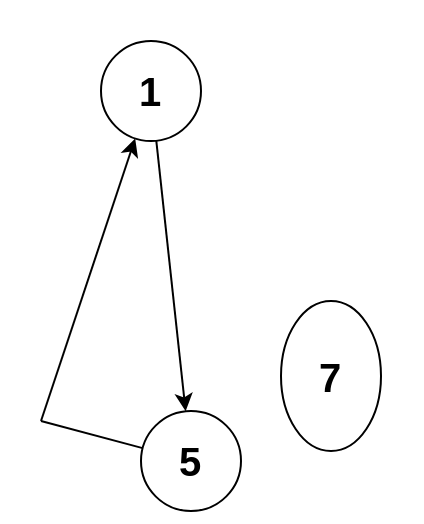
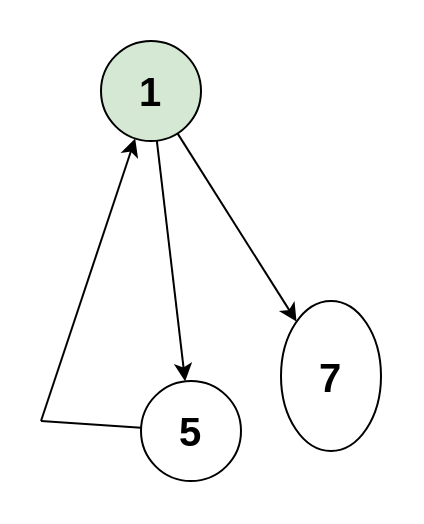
(151, 91) -> (151, 91)
none -> (233, 222)
(191, 461) -> (191, 431)
